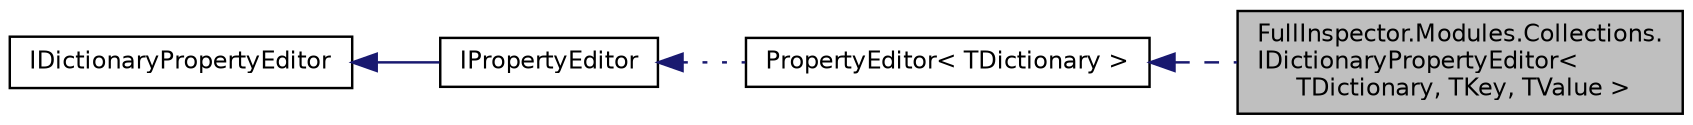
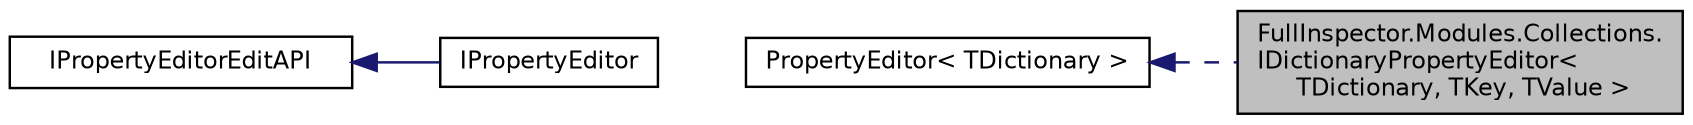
(181, 62) -> (181, 62)
(714, 62) -> none
